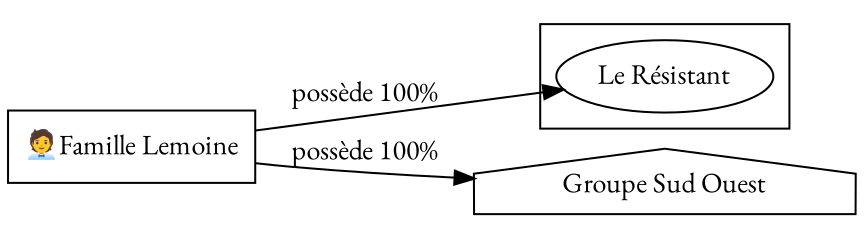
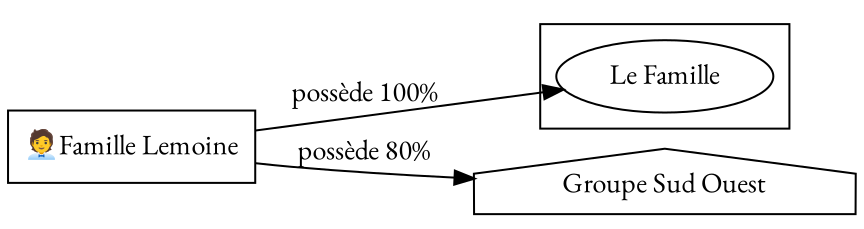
(665, 76) -> (665, 76)
(365, 152) -> (365, 152)
